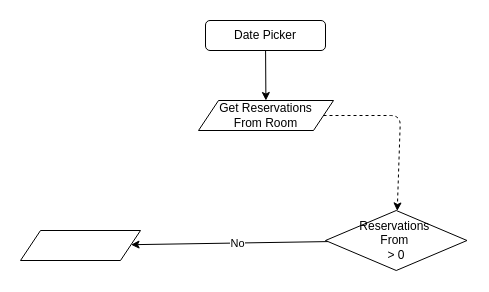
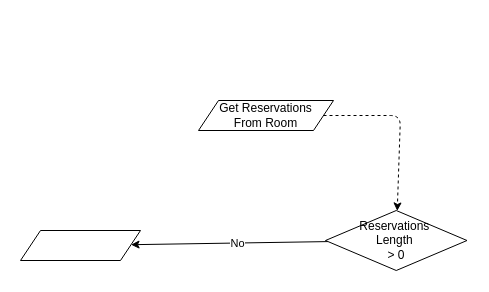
(266, 36) -> none
(266, 72) -> none
(397, 241) -> (397, 241)
